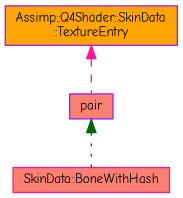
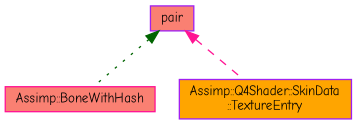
(91, 76) -> (220, 59)
(91, 180) -> (80, 99)
